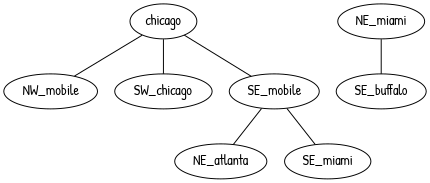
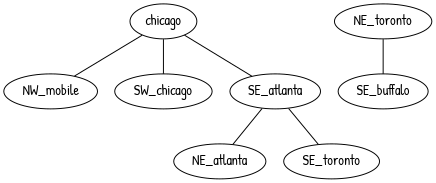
(381, 21) -> (383, 21)
(274, 91) -> (275, 91)
(328, 161) -> (332, 161)
